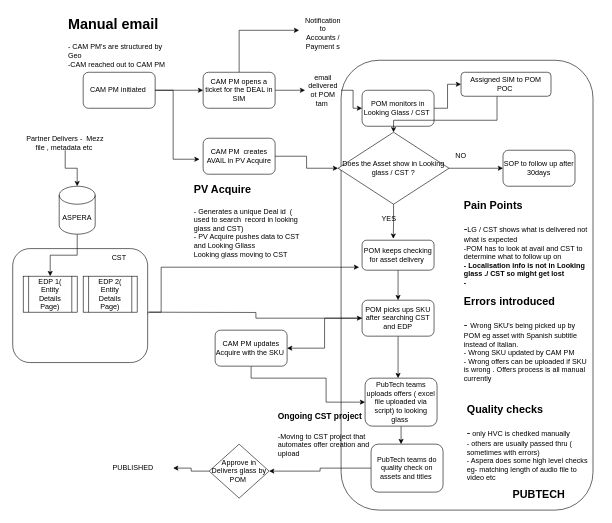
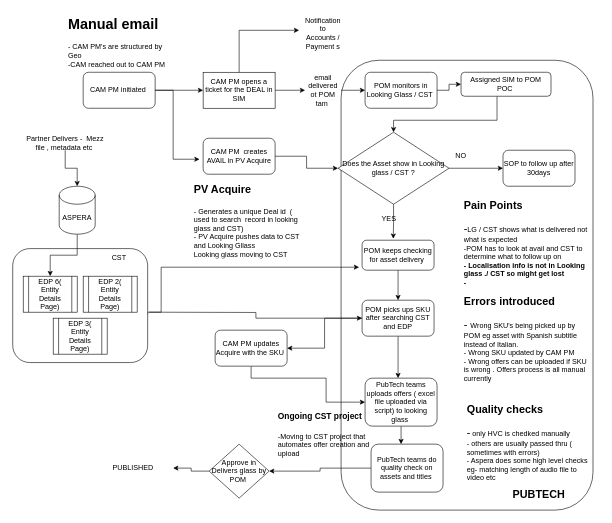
(239, 90) -> (239, 90)
(398, 108) -> (401, 90)
(50, 294) -> (50, 294)
none -> (80, 336)
